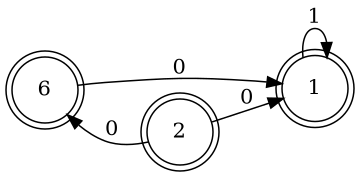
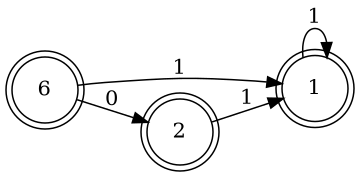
(180, 68) -> (180, 68)
(248, 98) -> (248, 98)
(111, 143) -> (105, 109)
